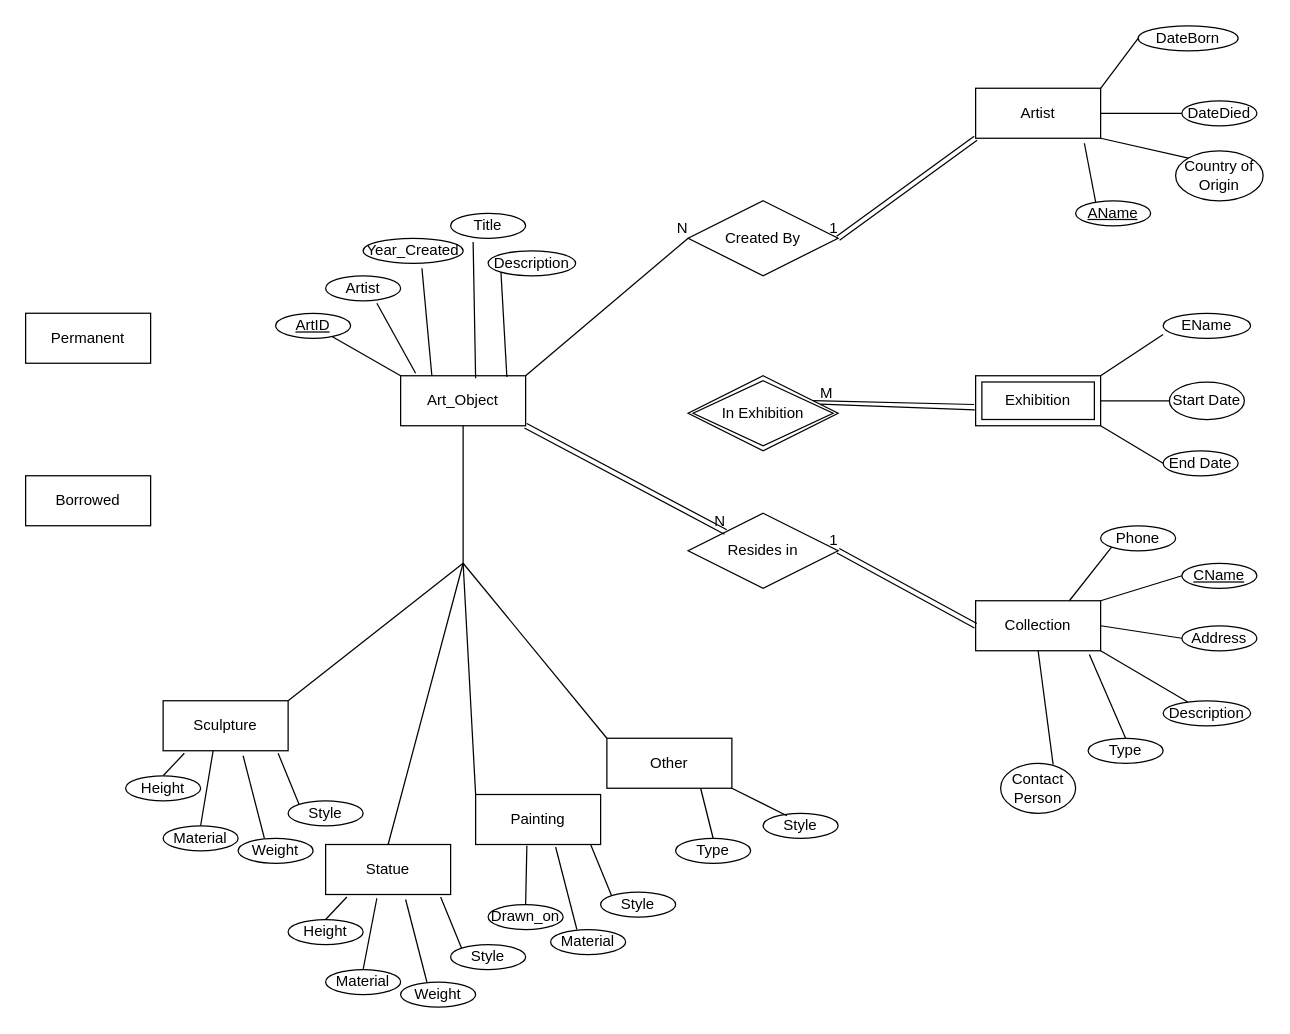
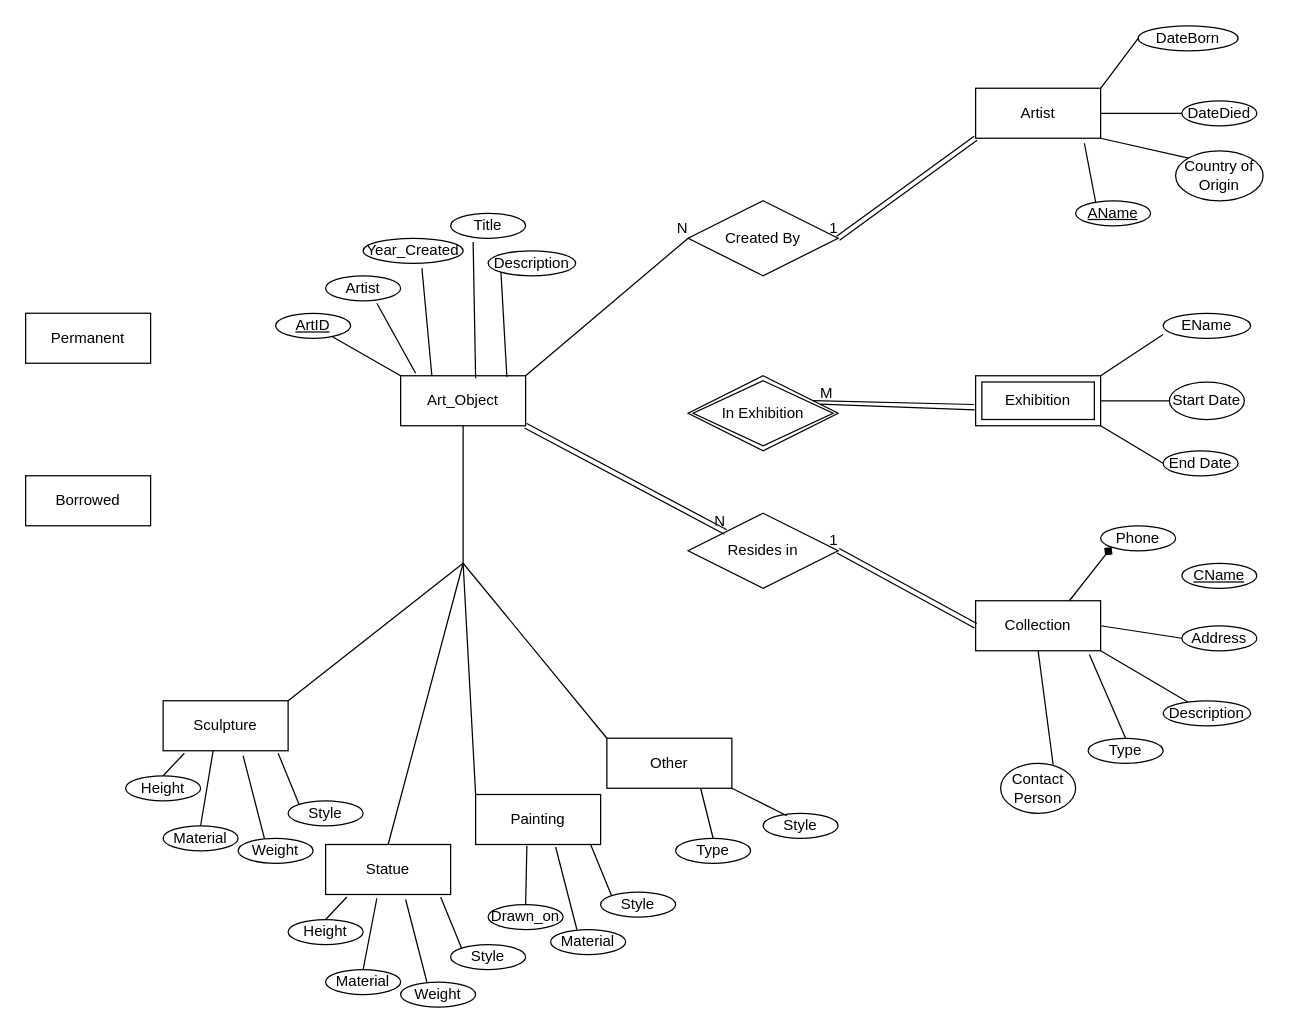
(1108, 552) -> (1105, 555)
(1142, 588) -> none
